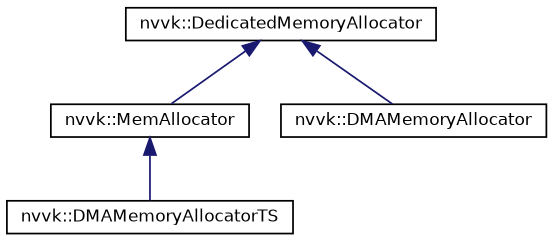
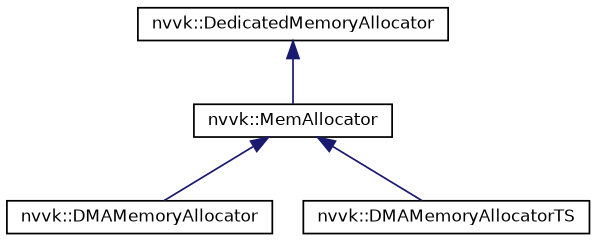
(355, 78) -> (209, 174)
